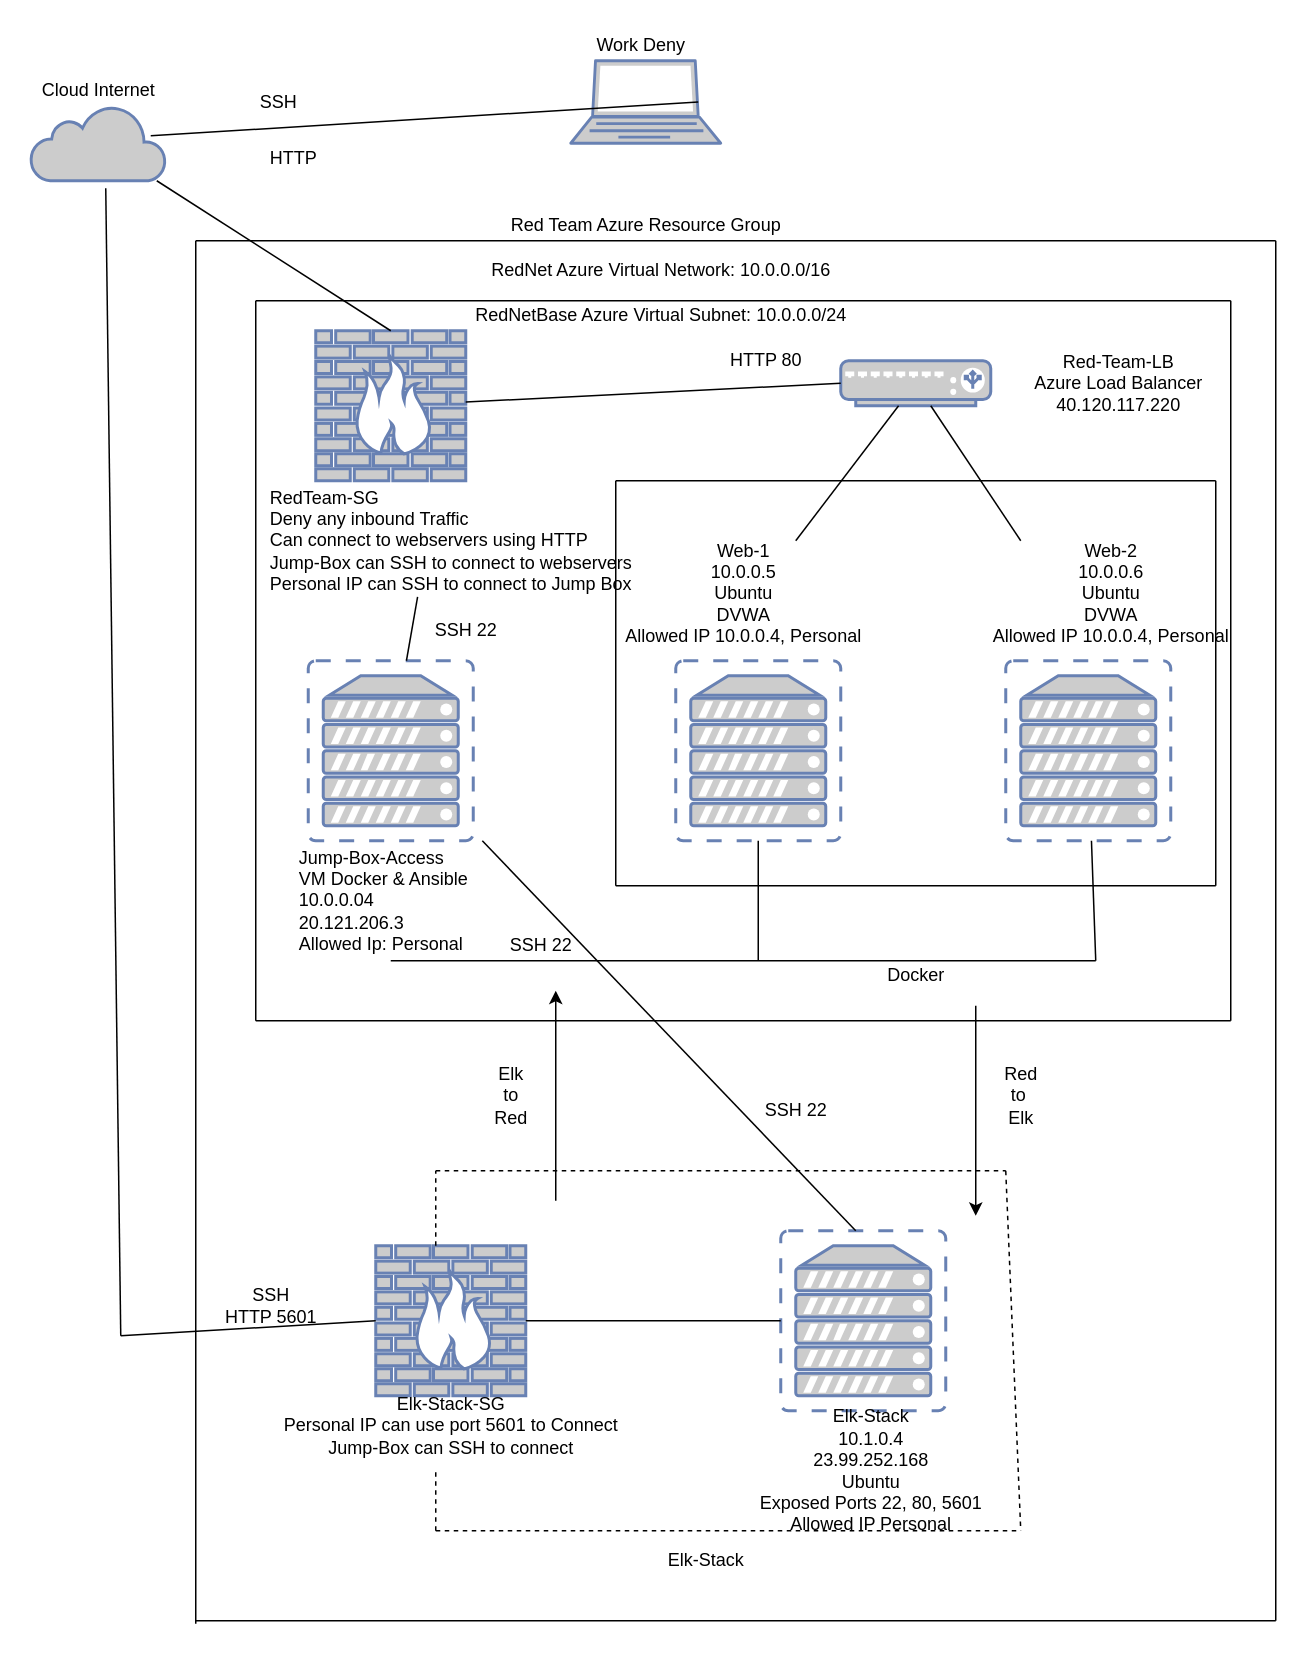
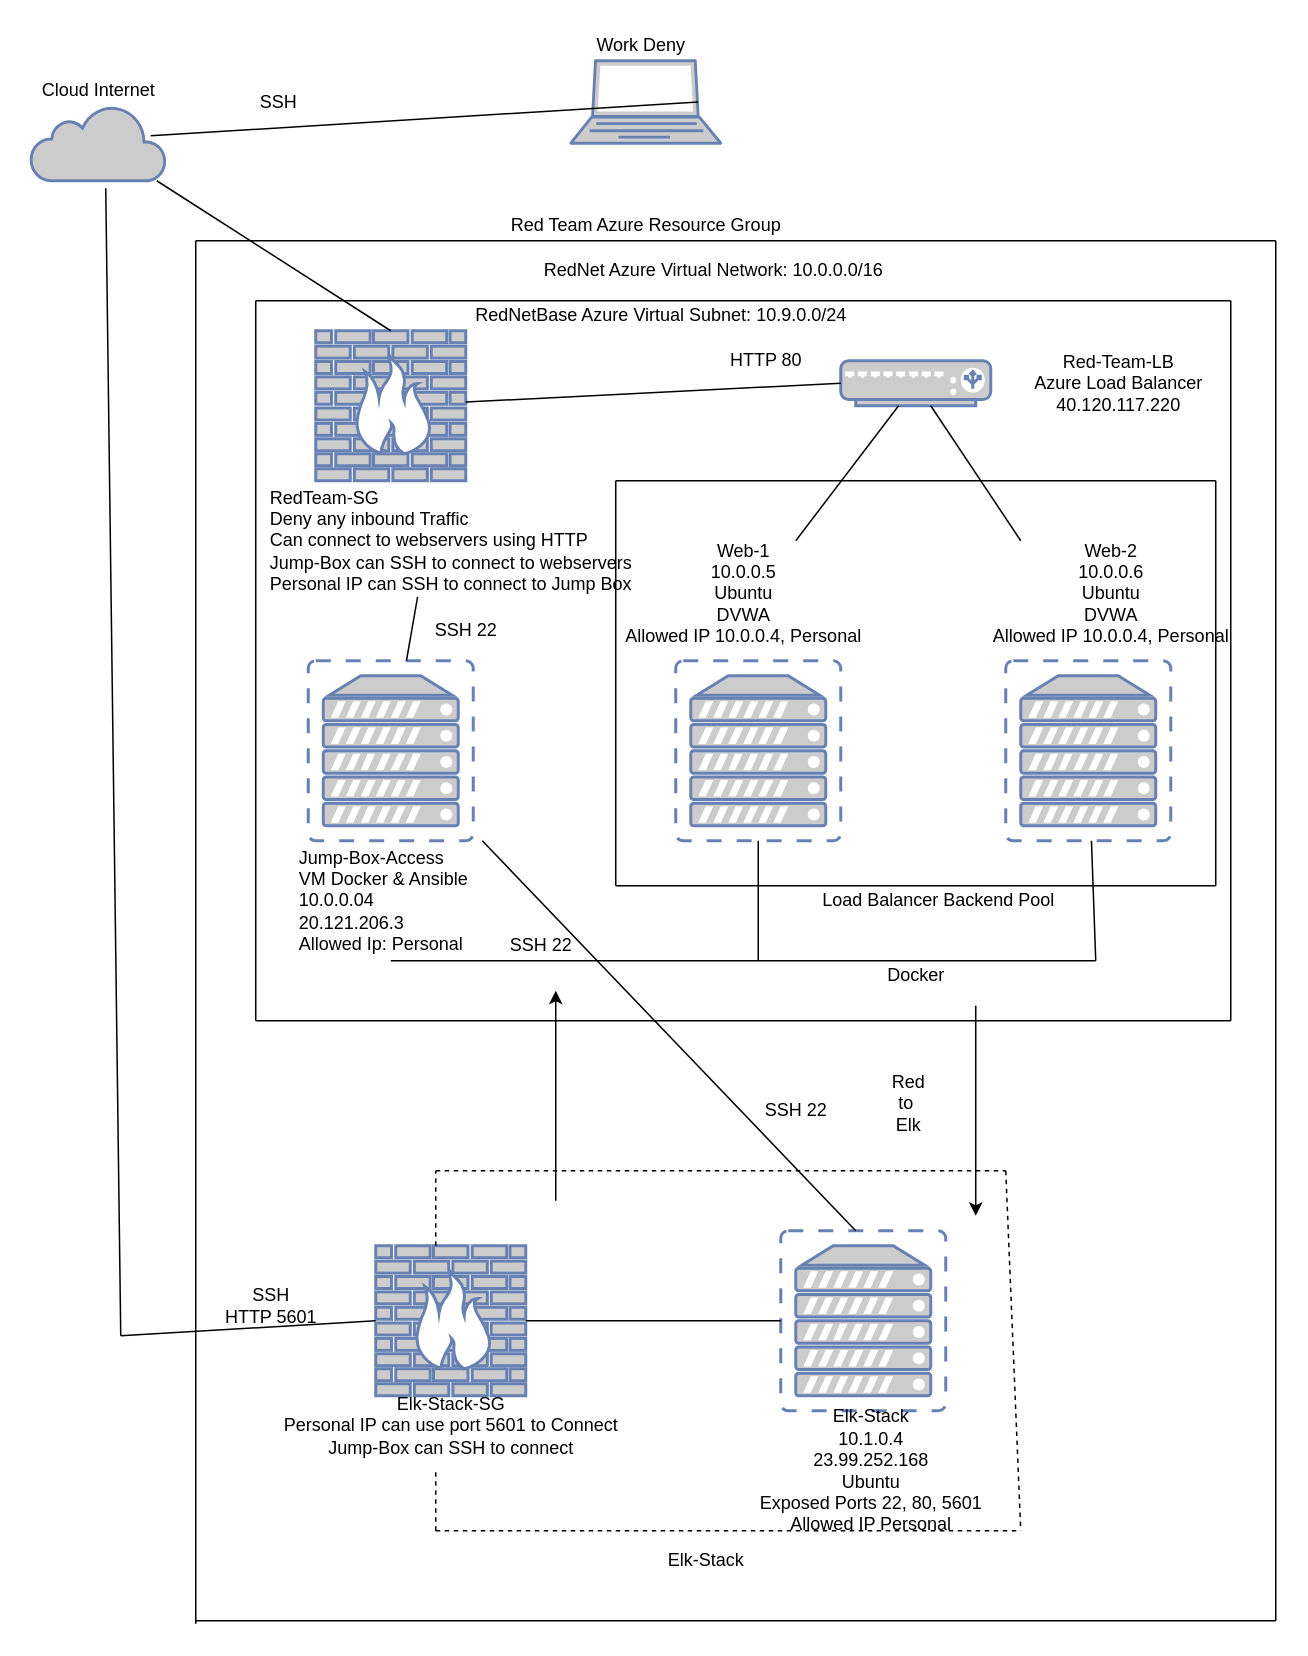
(293, 158) -> none
(661, 271) -> (713, 271)
(662, 316) -> (662, 316)
none -> (938, 901)
(511, 1096) -> none
(1021, 1096) -> (908, 1103)
